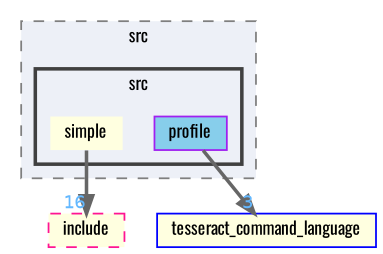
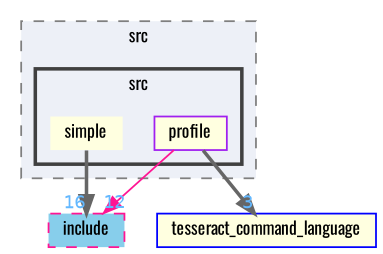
(191, 133) -> (191, 133)
none -> (145, 176)
(86, 230) -> (86, 230)
